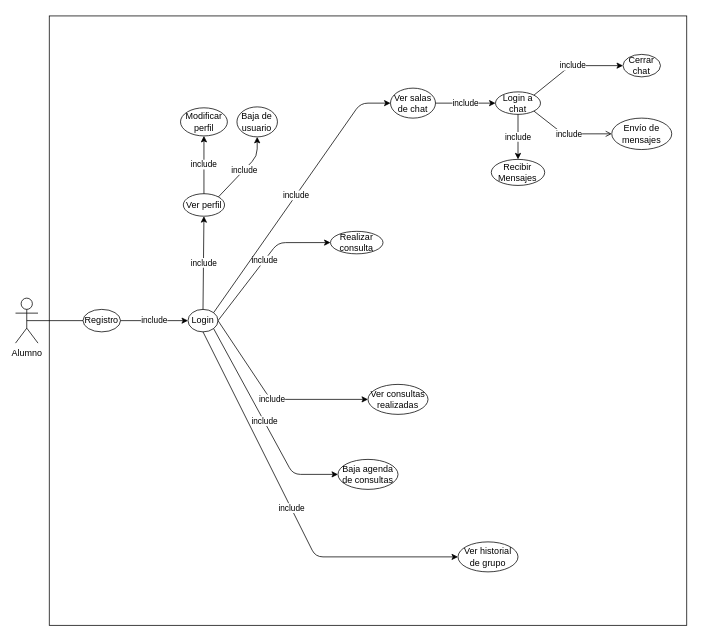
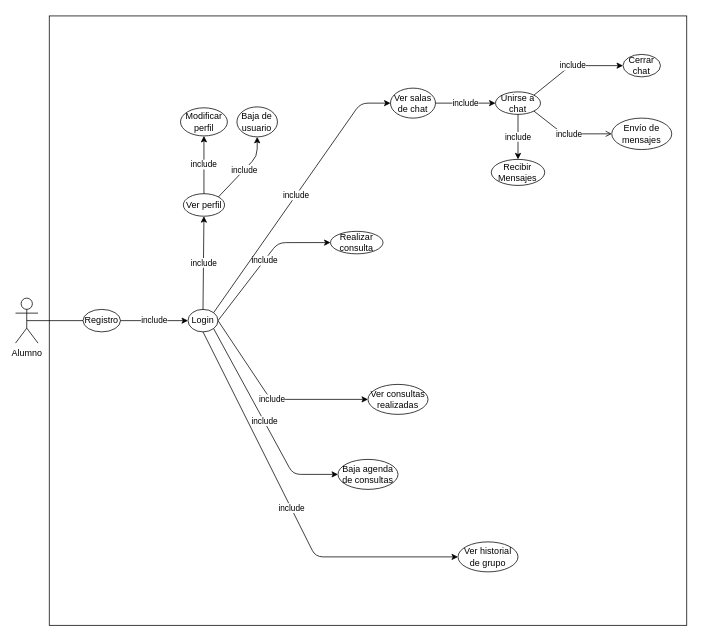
(518, 103) -> (518, 103)
